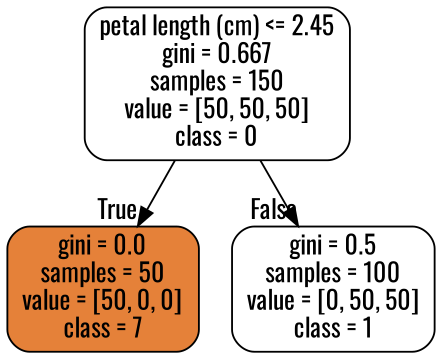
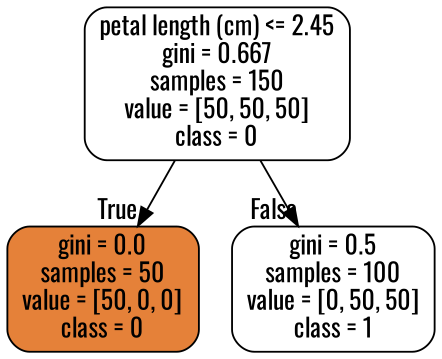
(103, 289) -> (103, 289)
